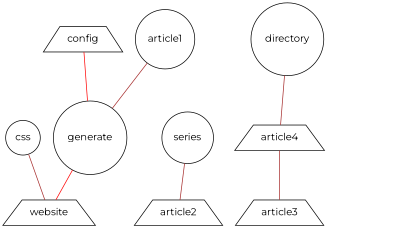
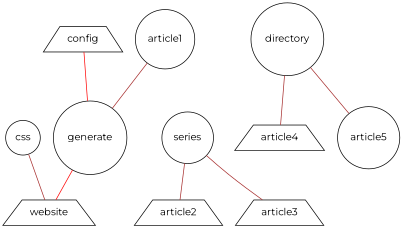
none -> (369, 138)
(280, 175) -> (234, 178)
